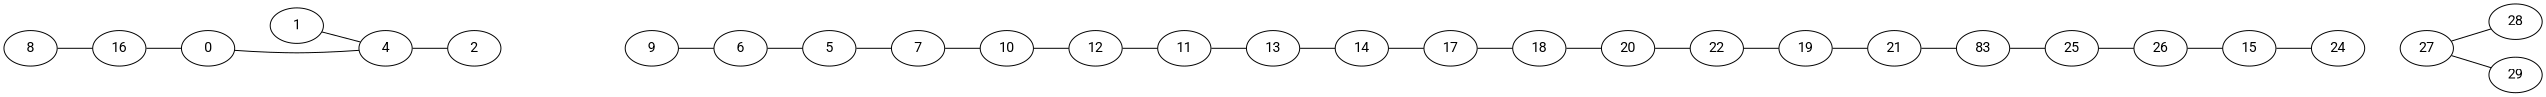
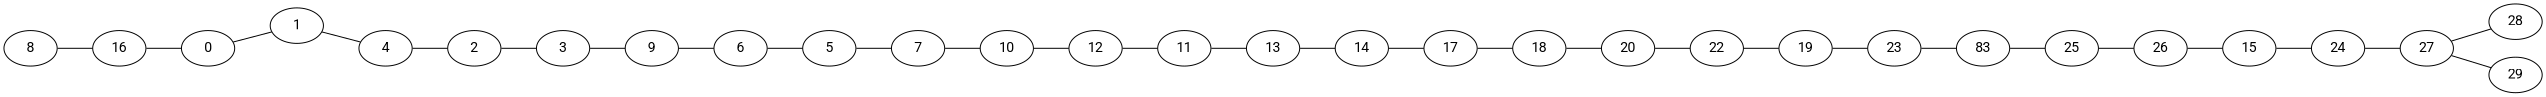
none -> (563, 48)
(1894, 48) -> (1894, 48)
none -> (2383, 48)
(297, 53) -> (253, 37)
